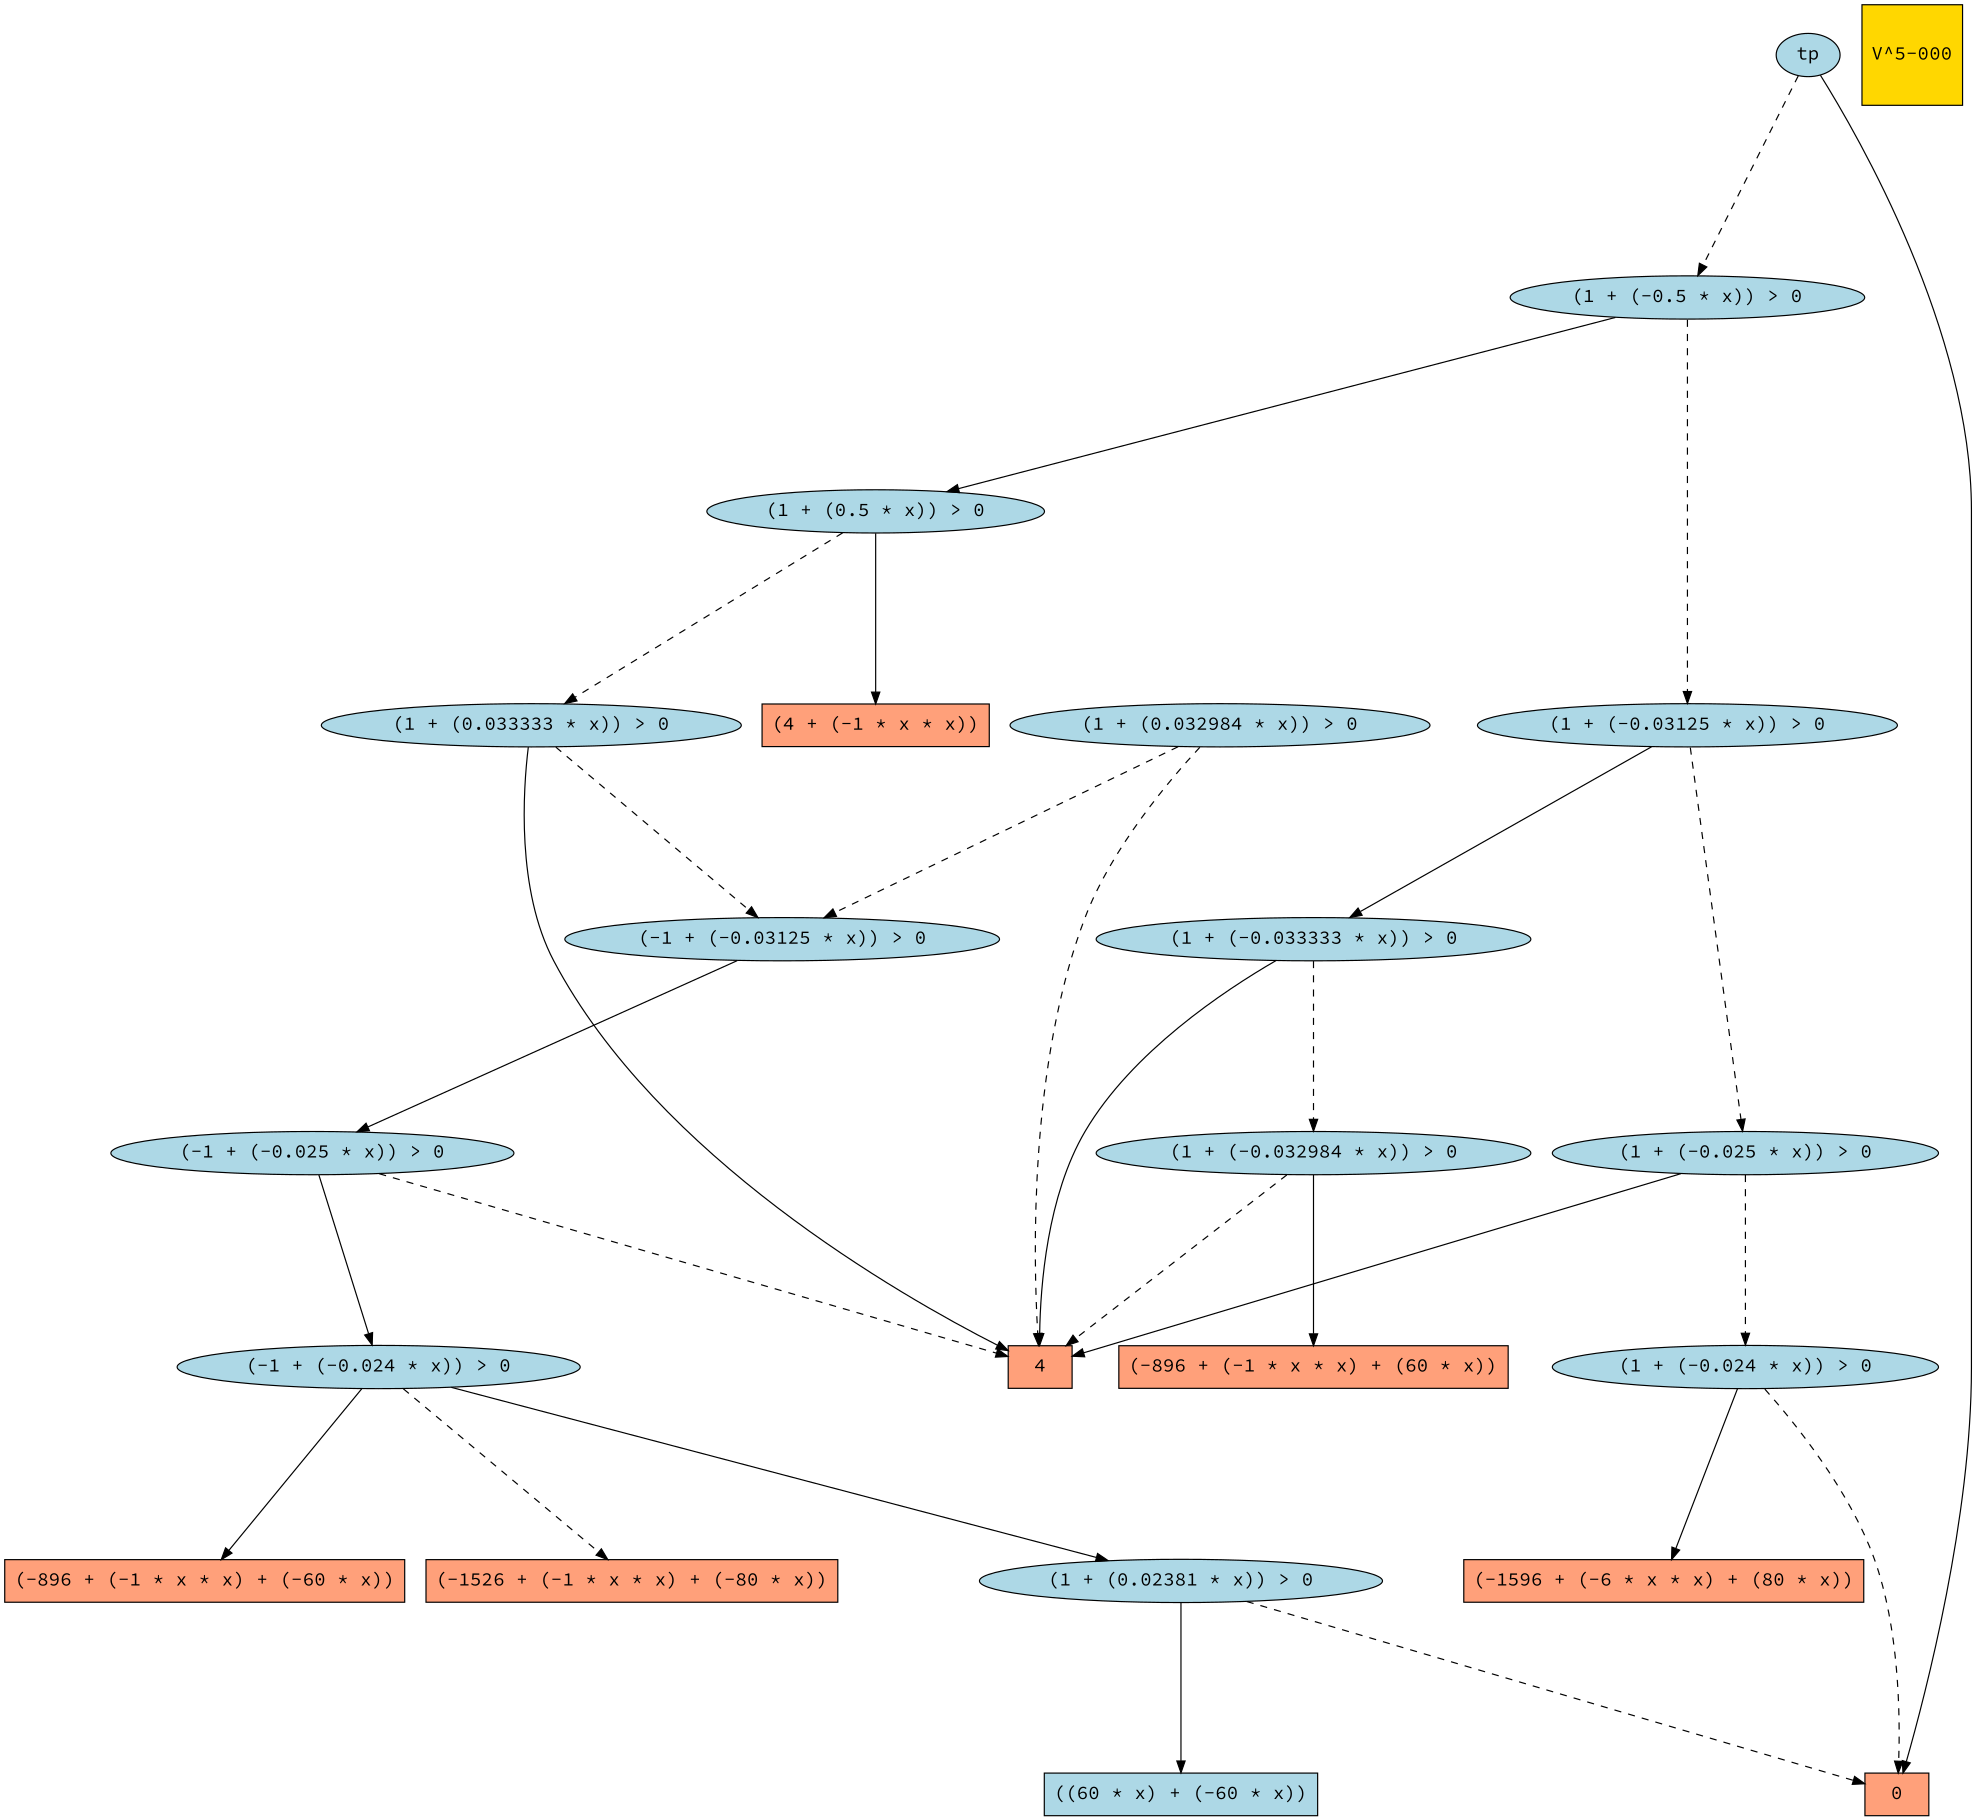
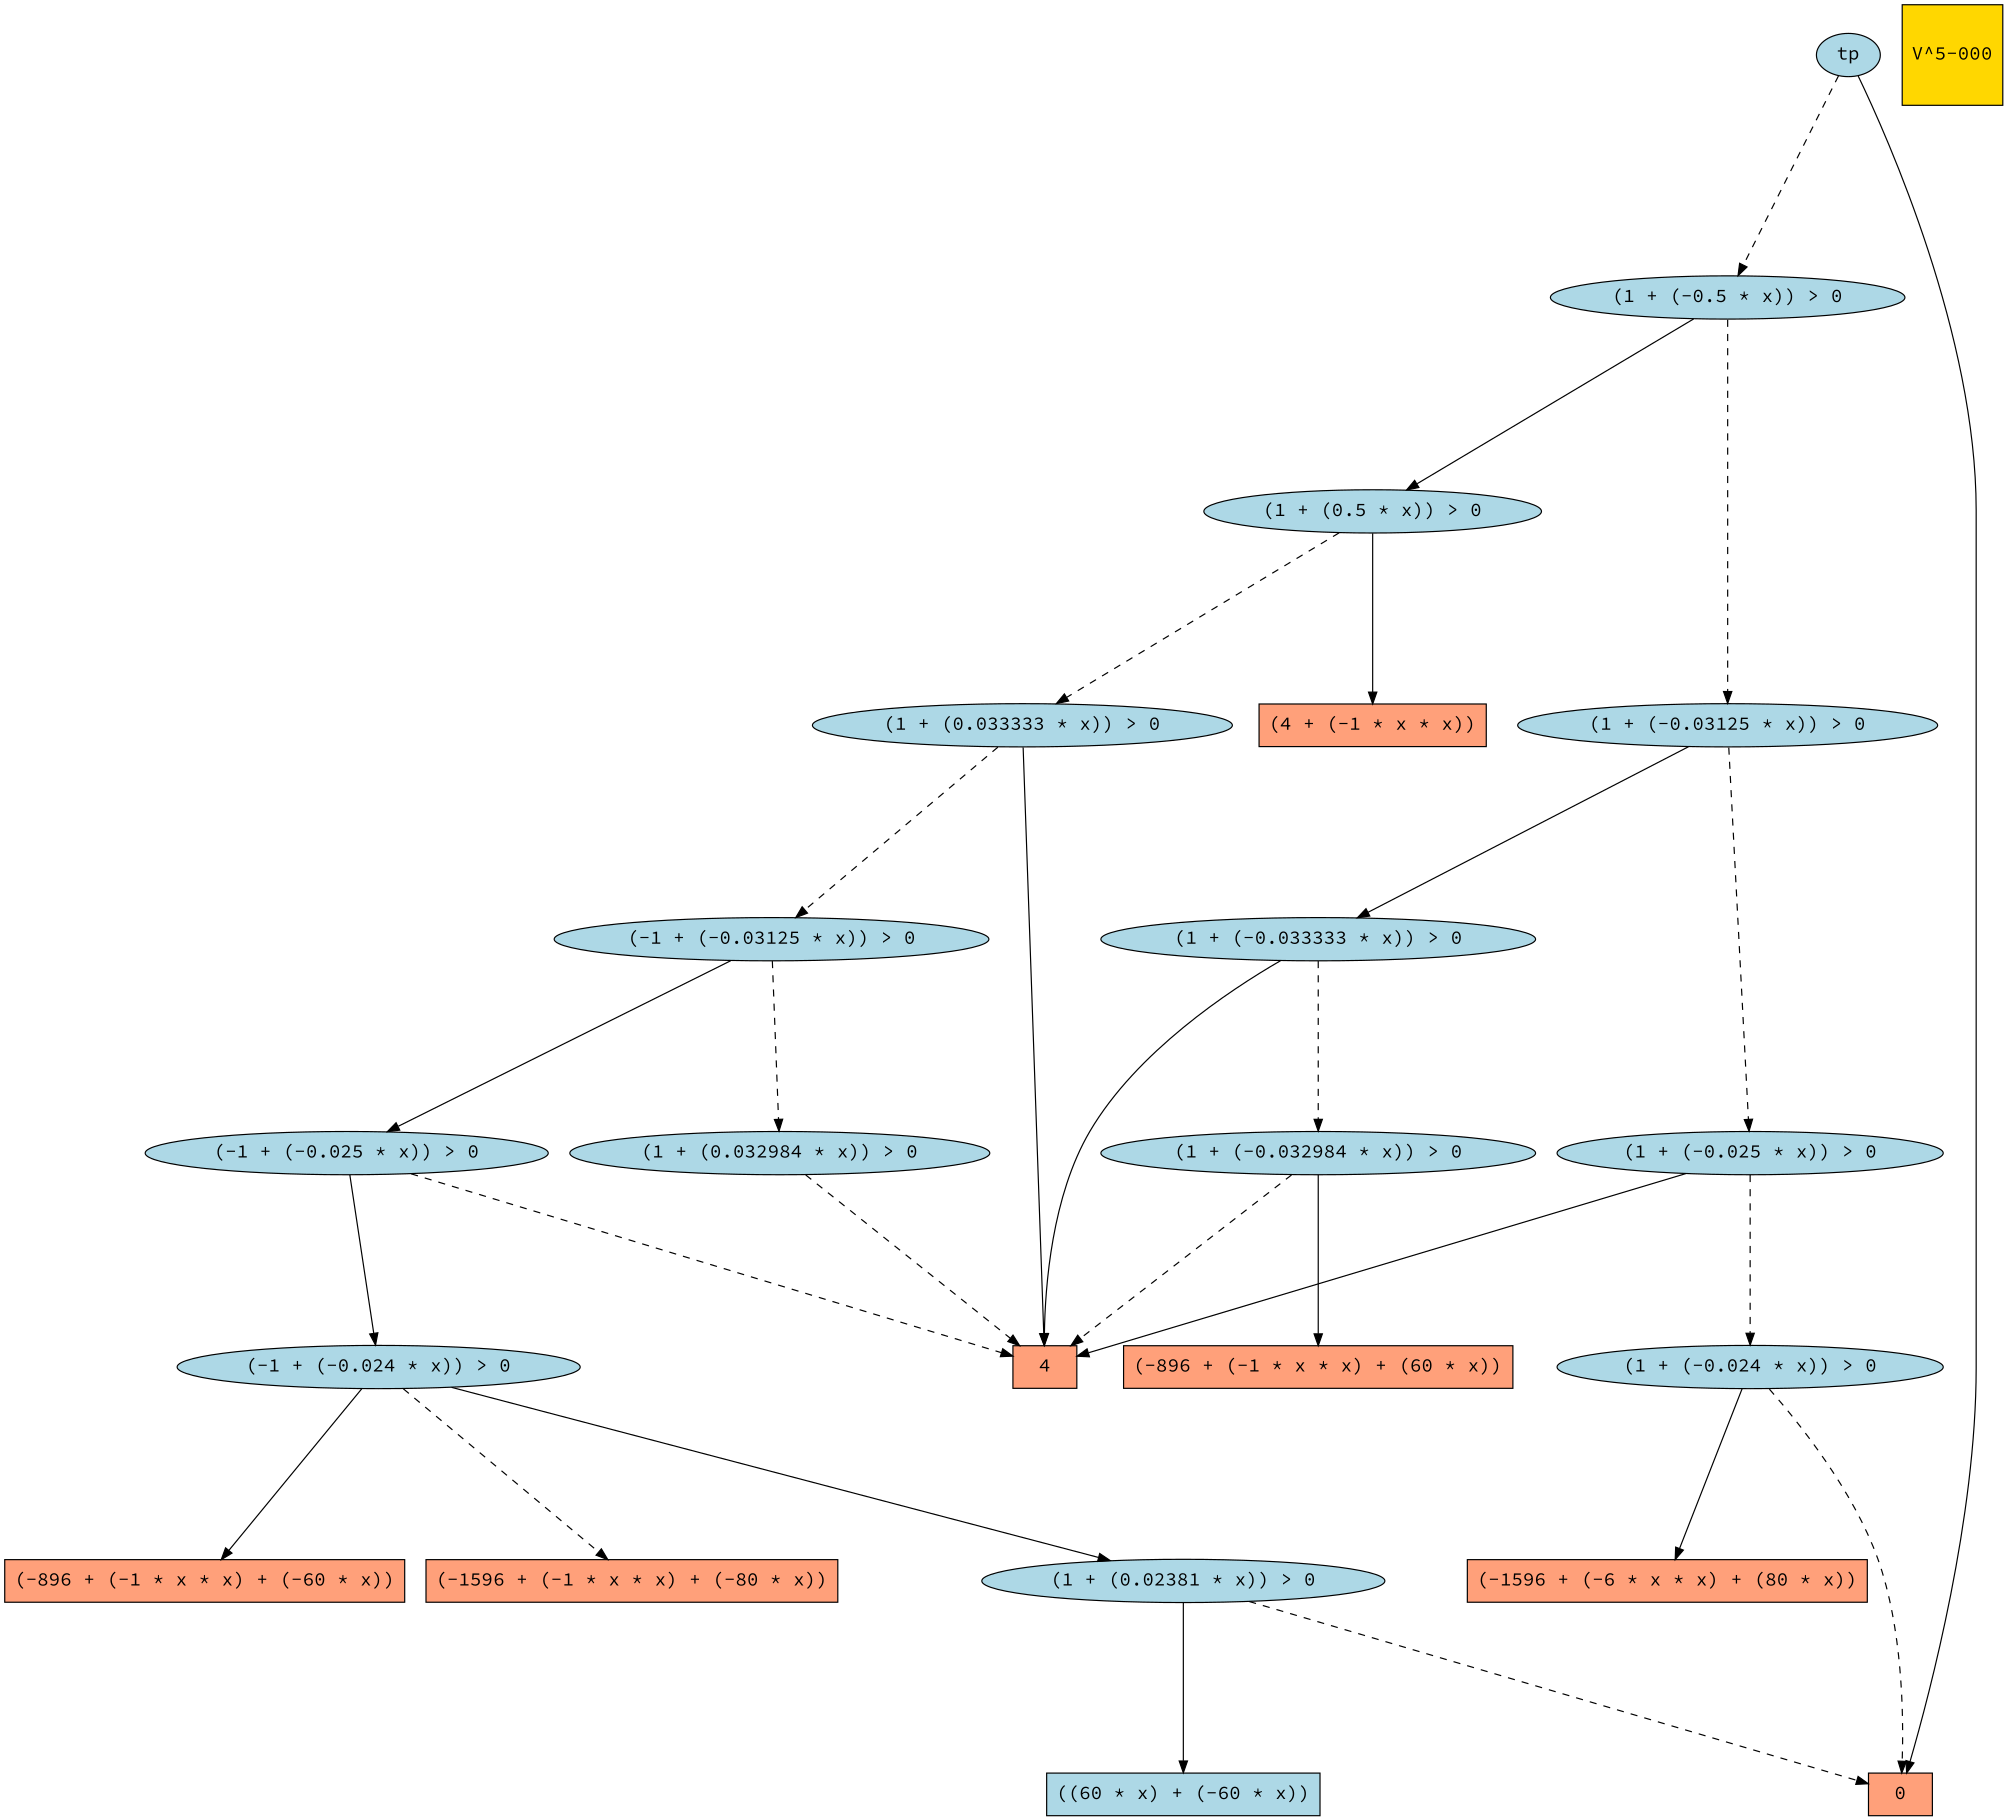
(1006, 830) -> (775, 1040)
(632, 1581) -> (632, 1581)
